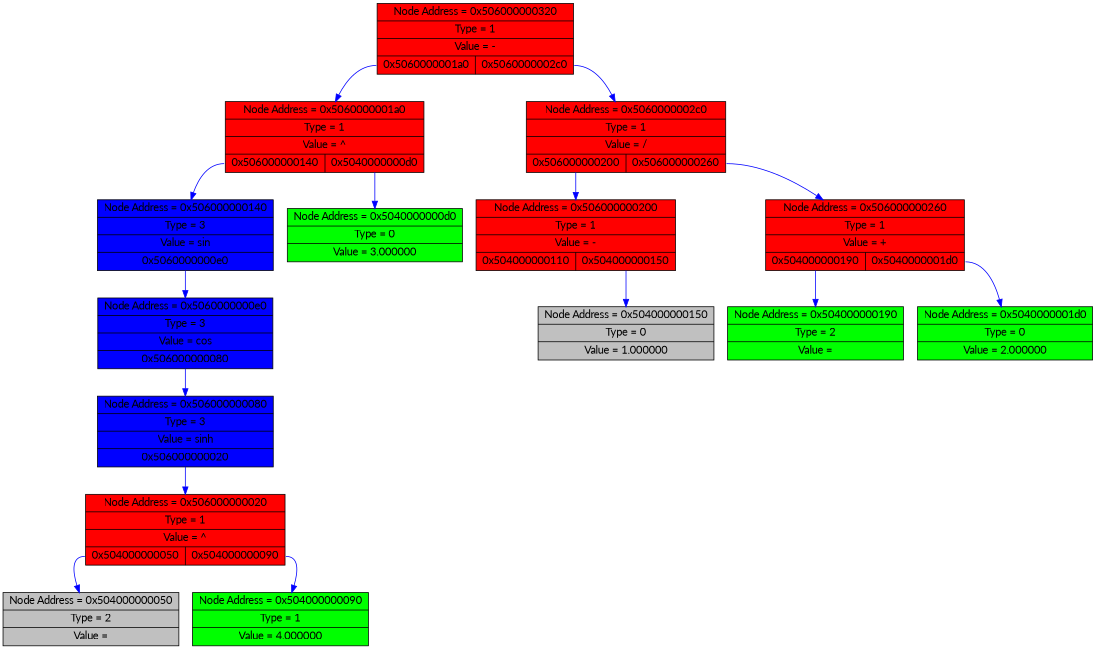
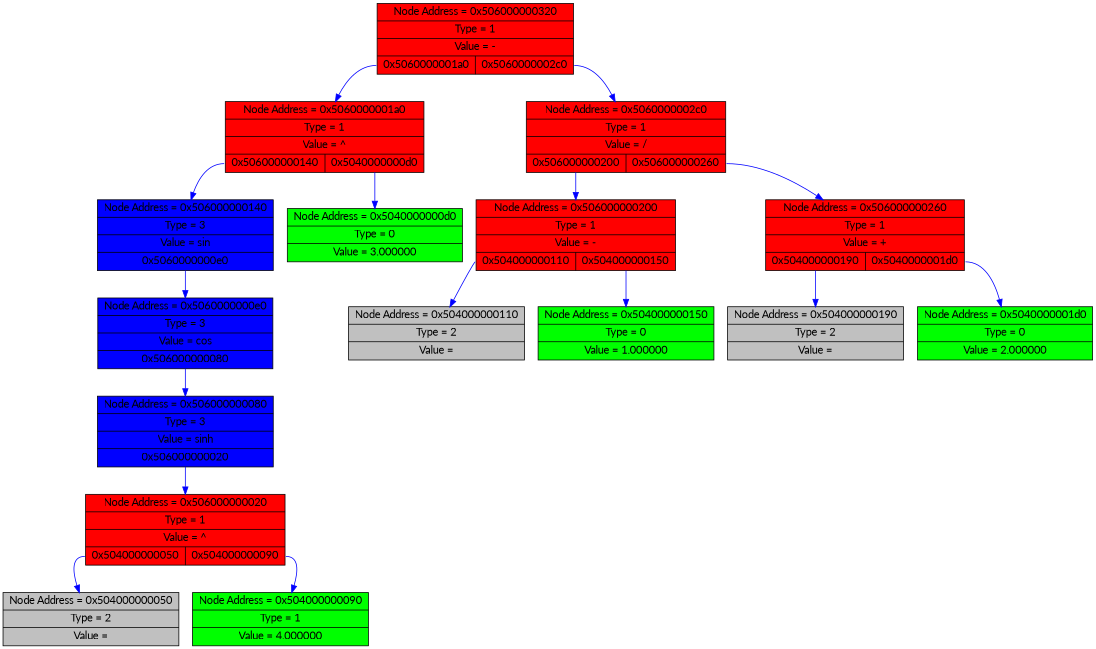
none -> (436, 333)
(626, 333) -> (626, 333)
(816, 333) -> (816, 333)
